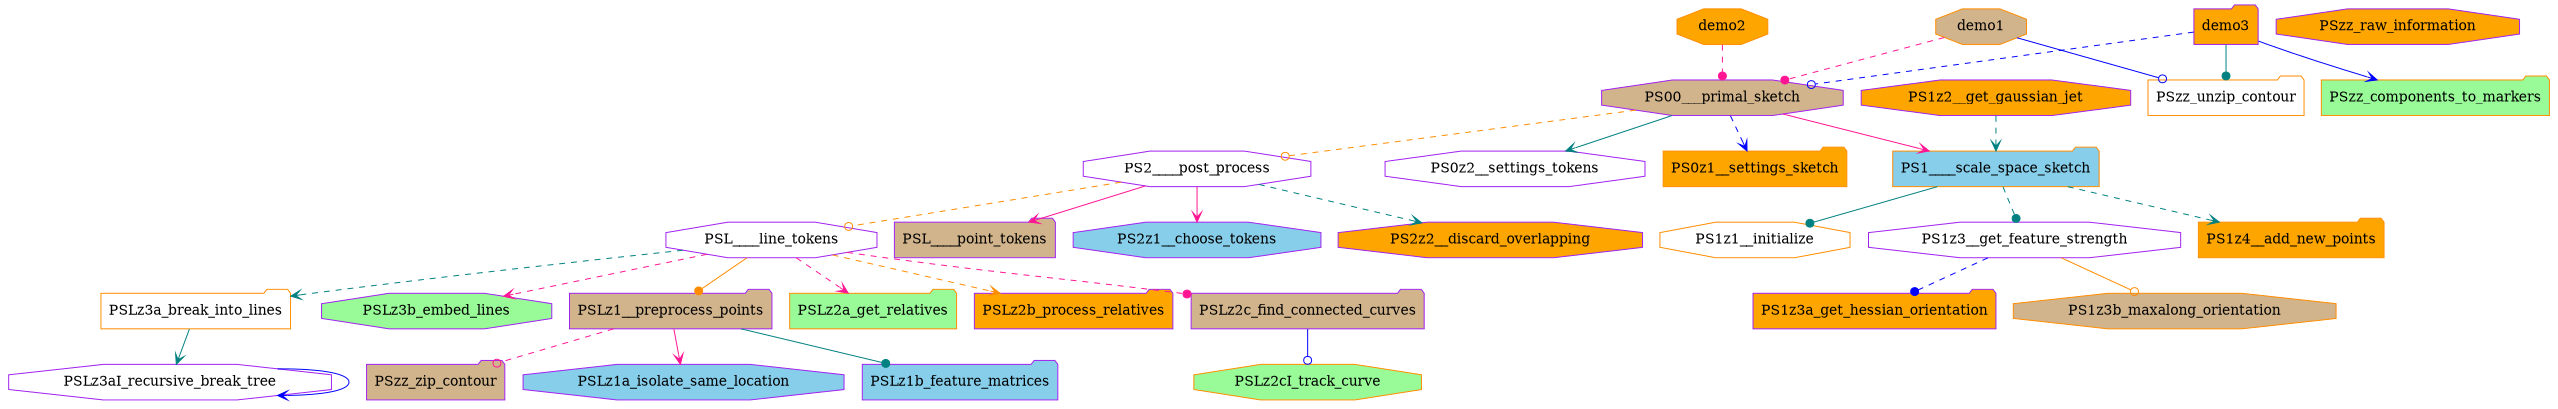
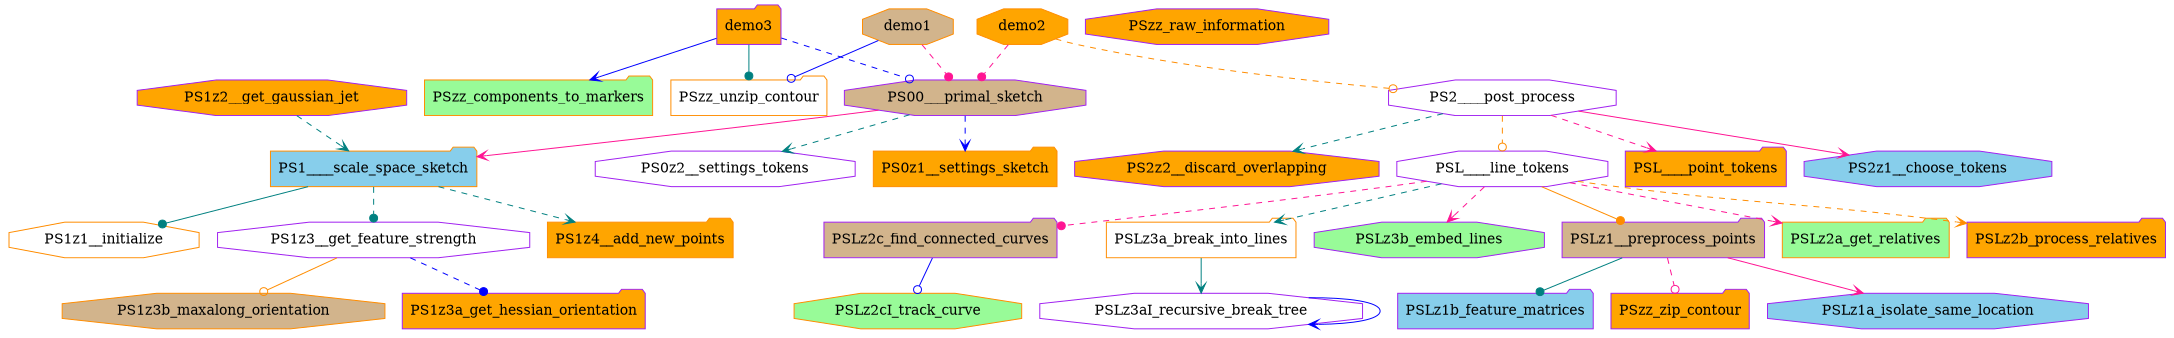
(1624, 132) -> (851, 132)
(1463, 133) -> (1221, 69)
(1092, 203) -> (1599, 132)
(975, 240) -> (1706, 169)
(436, 382) -> (1680, 311)
